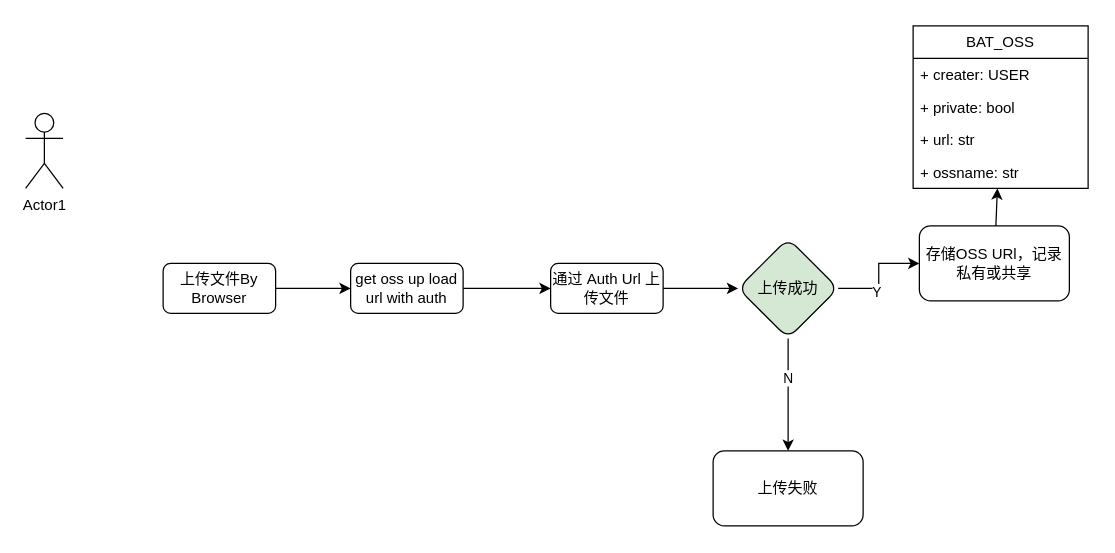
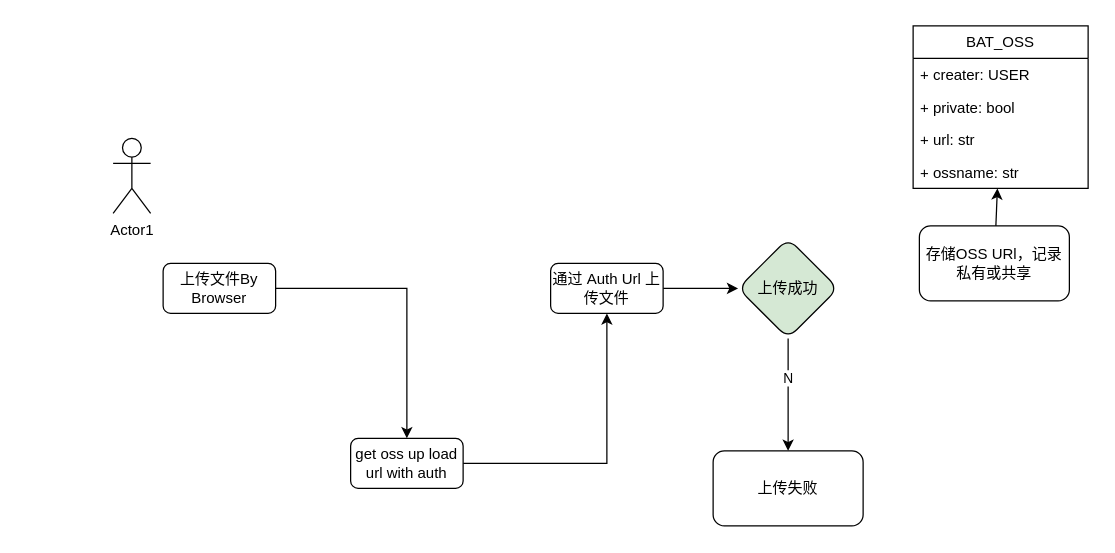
(44, 151) -> (132, 176)
(879, 280) -> none
(407, 288) -> (407, 463)
